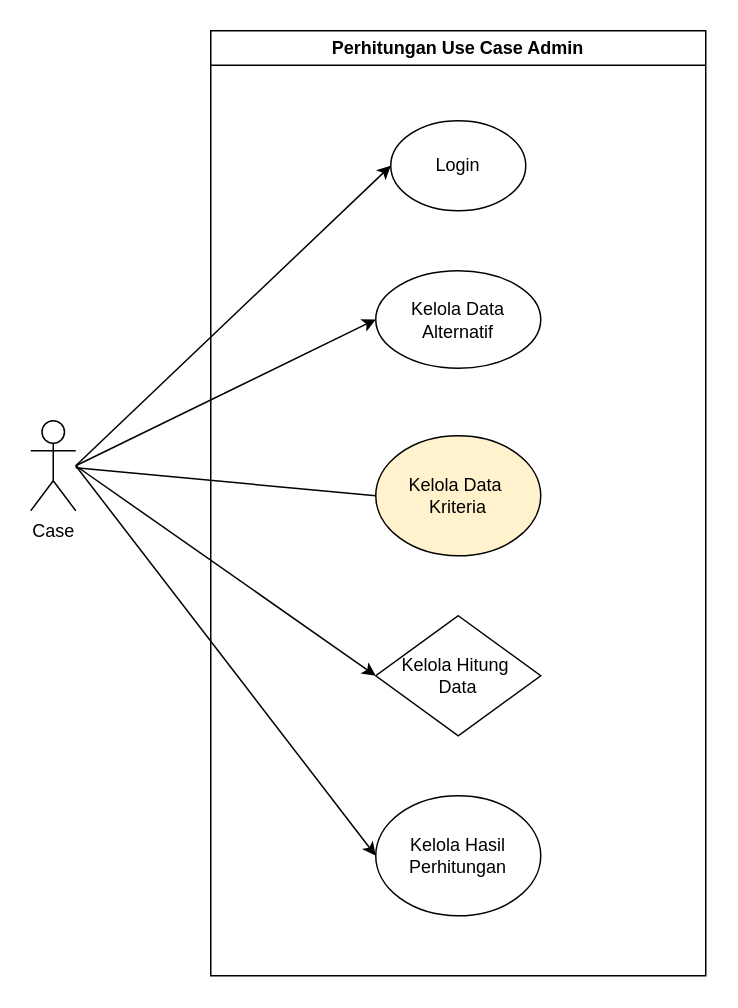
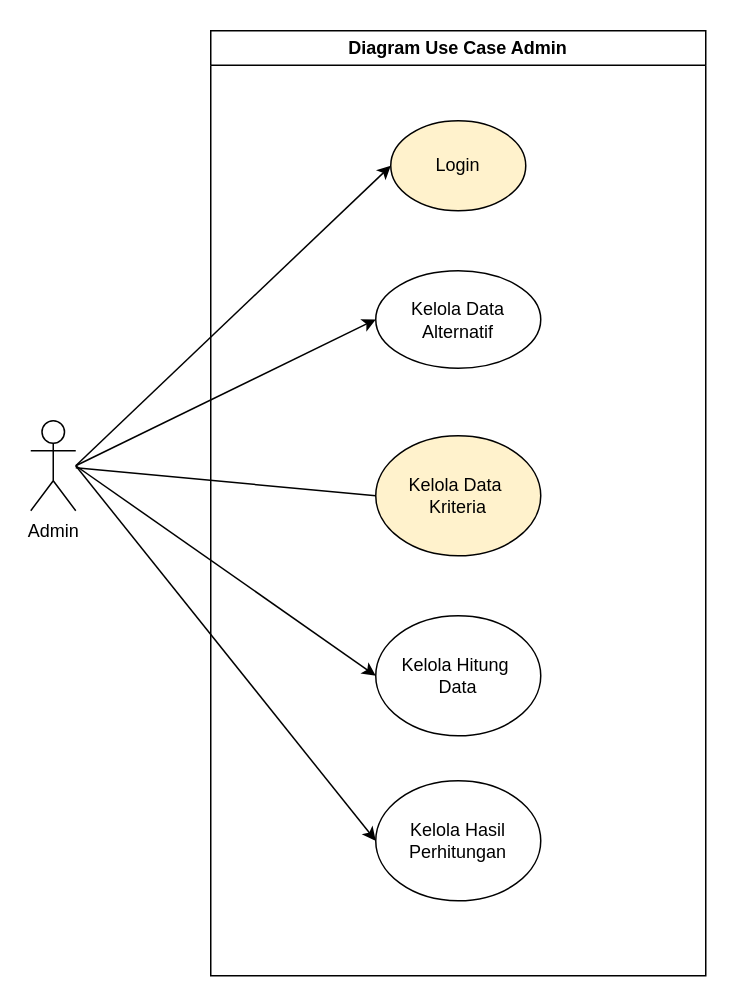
(458, 49) -> (458, 49)
(458, 166) -> (458, 166)
(54, 532) -> (54, 532)
(458, 676) -> (458, 676)
(458, 856) -> (458, 841)
